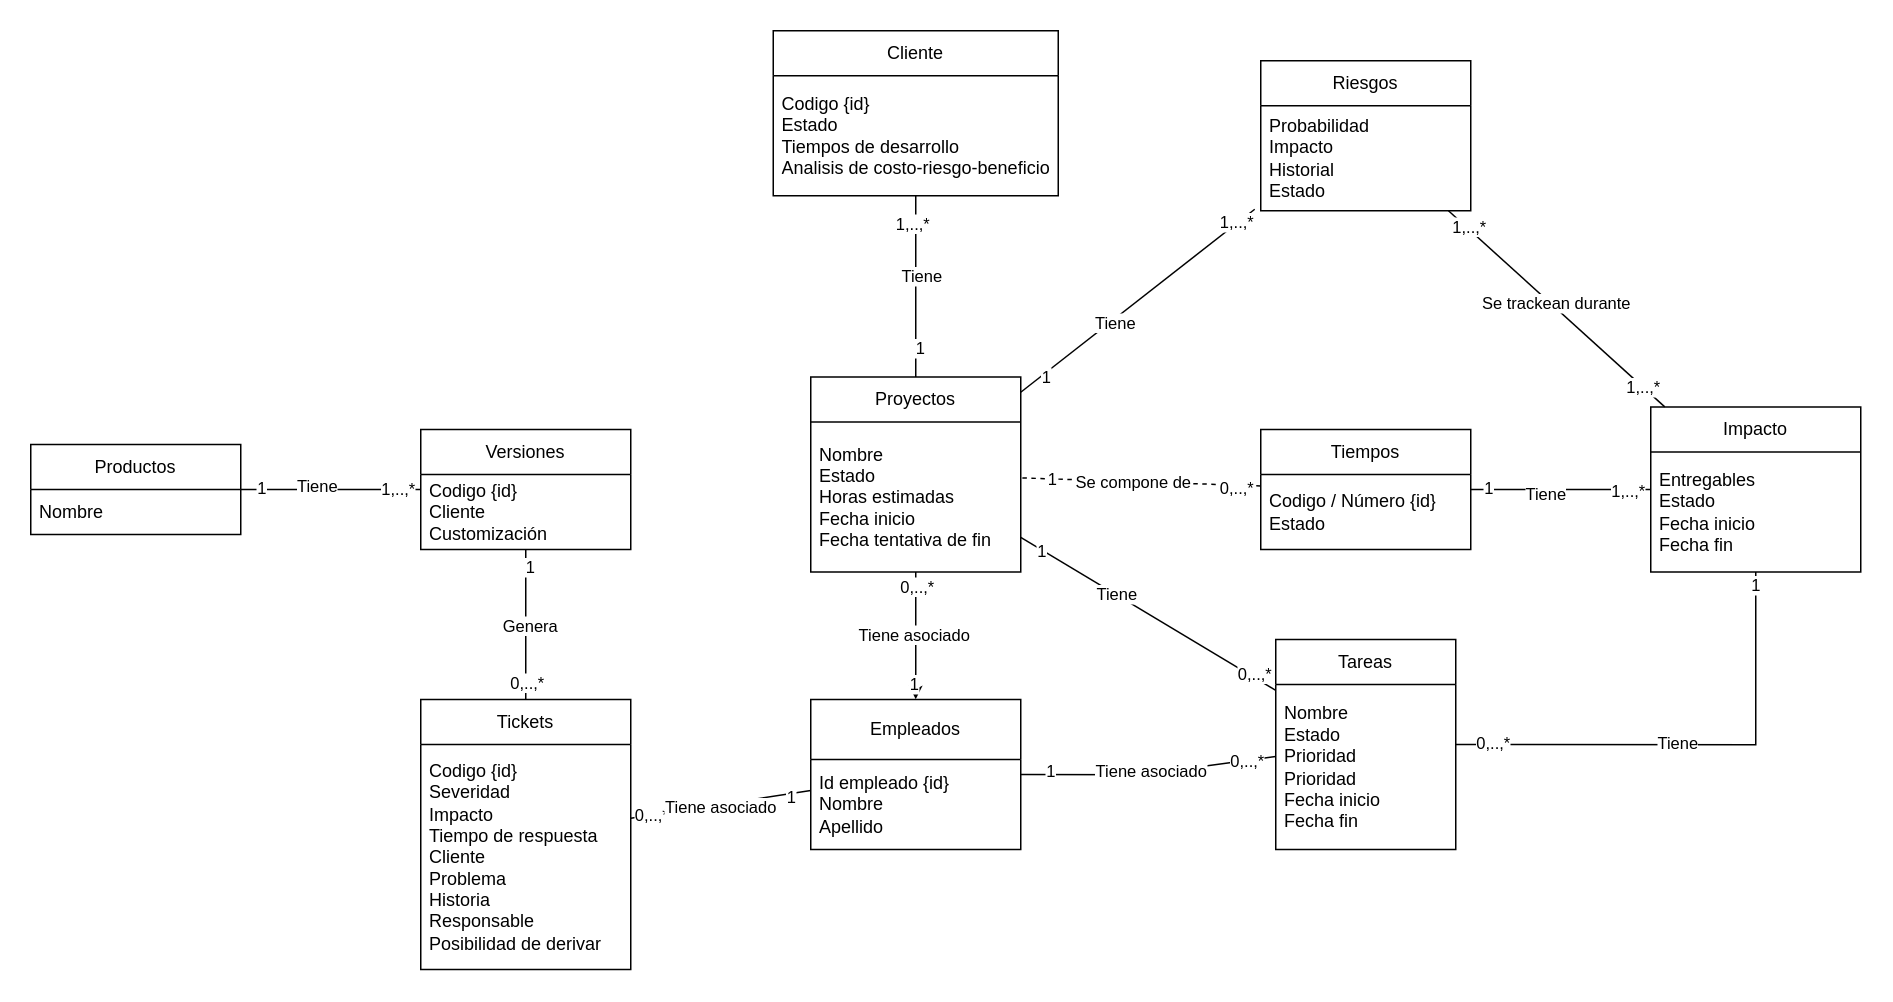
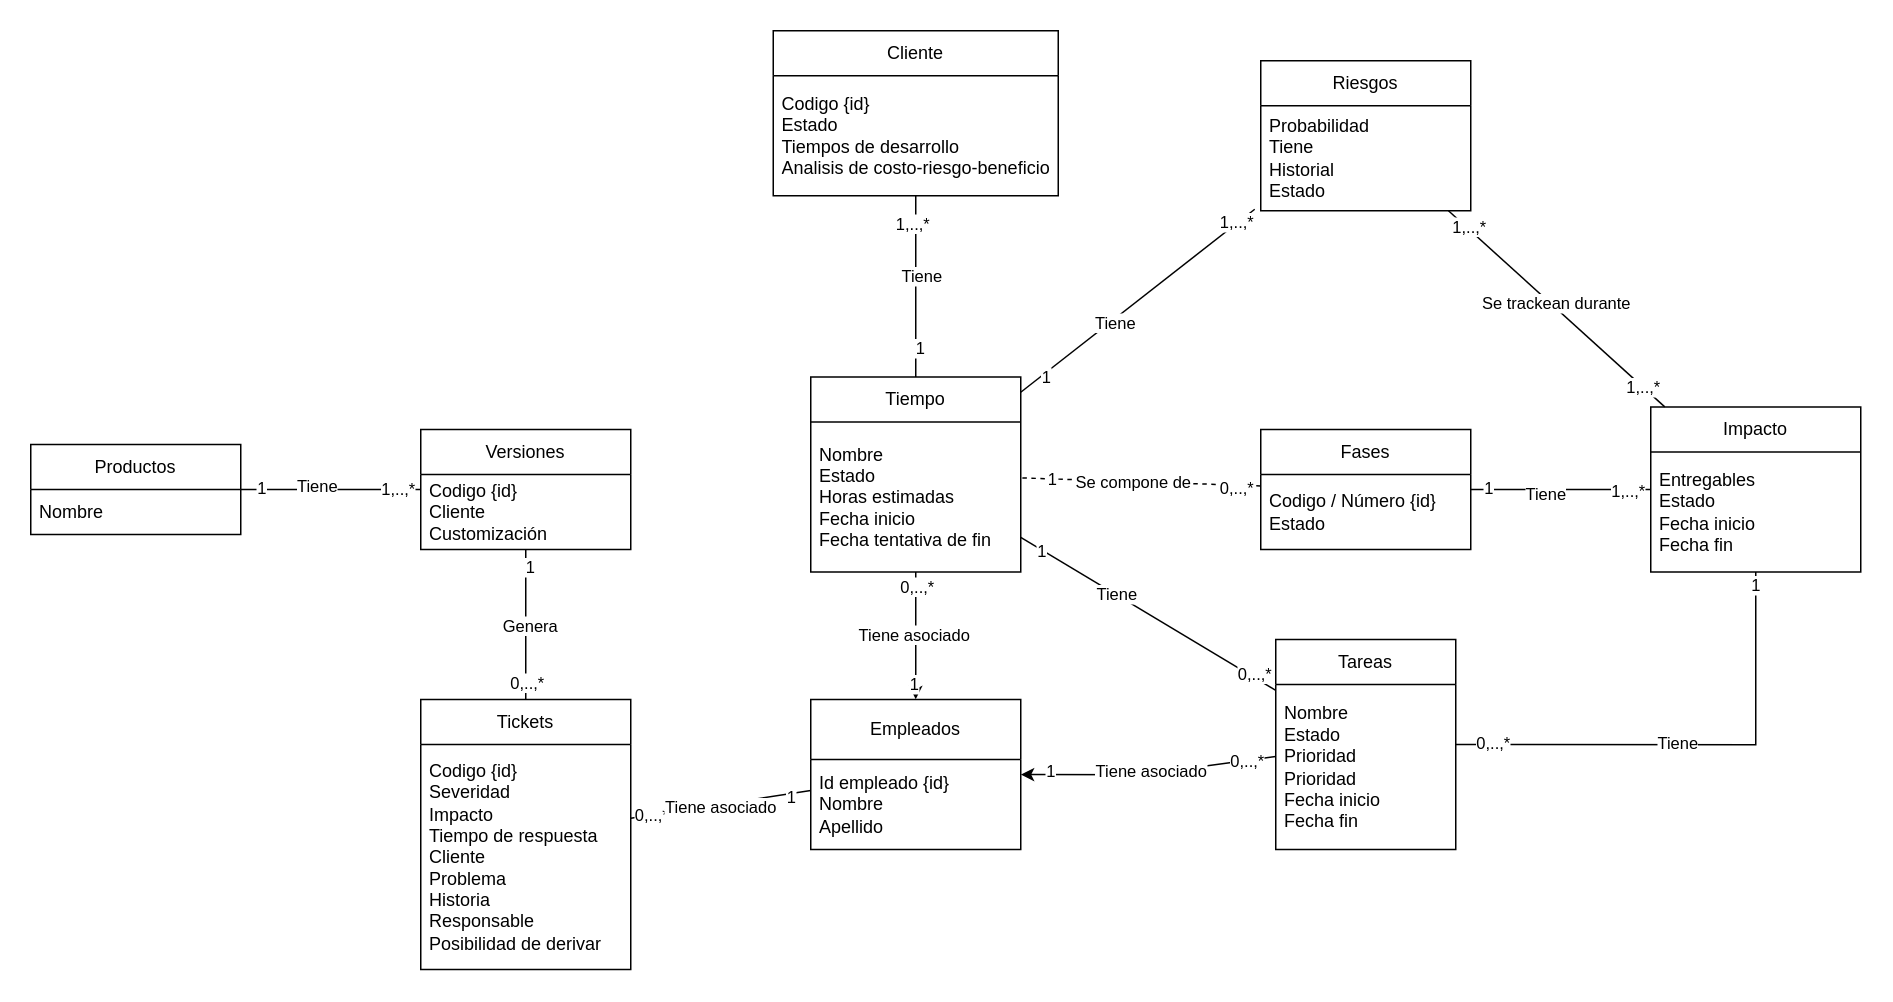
(1323, 158) -> (1323, 158)
(916, 400) -> (916, 400)
(1366, 452) -> (1366, 452)
(1028, 775) -> (1032, 775)
